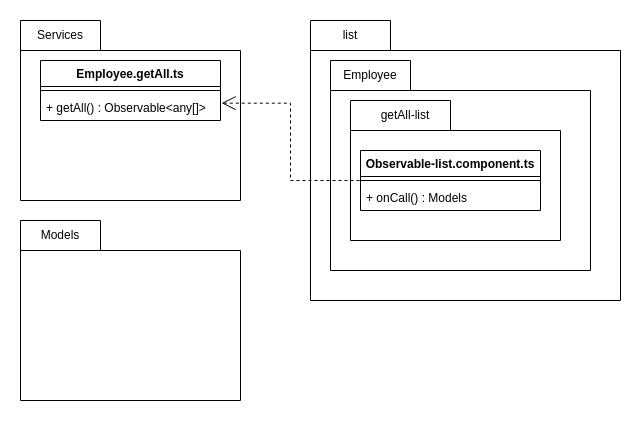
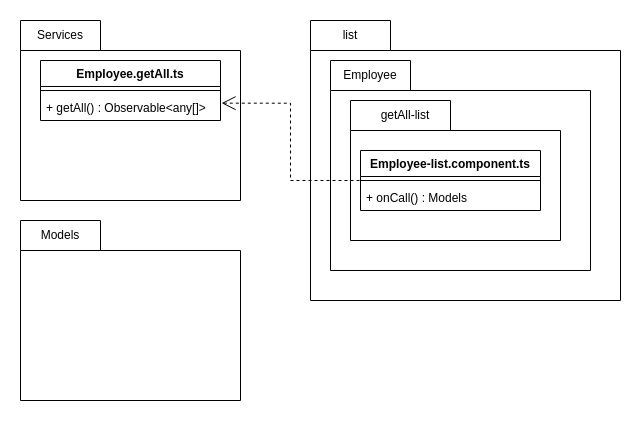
(450, 164) -> (450, 164)
